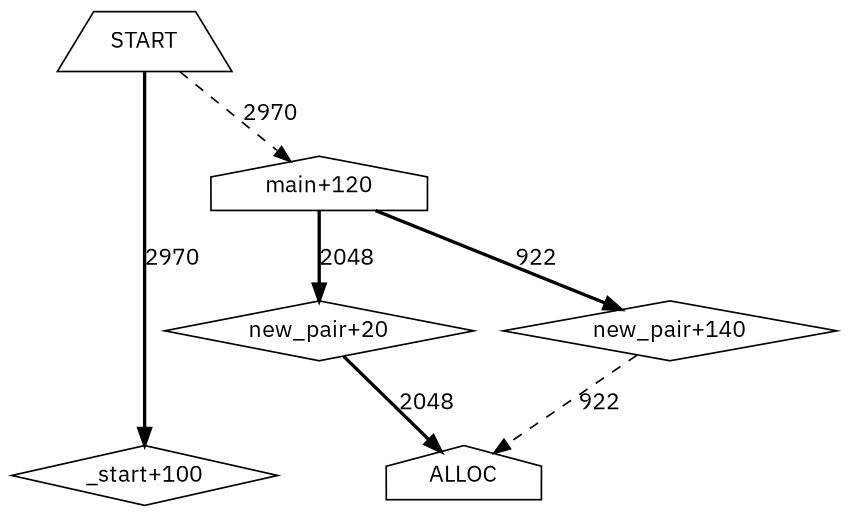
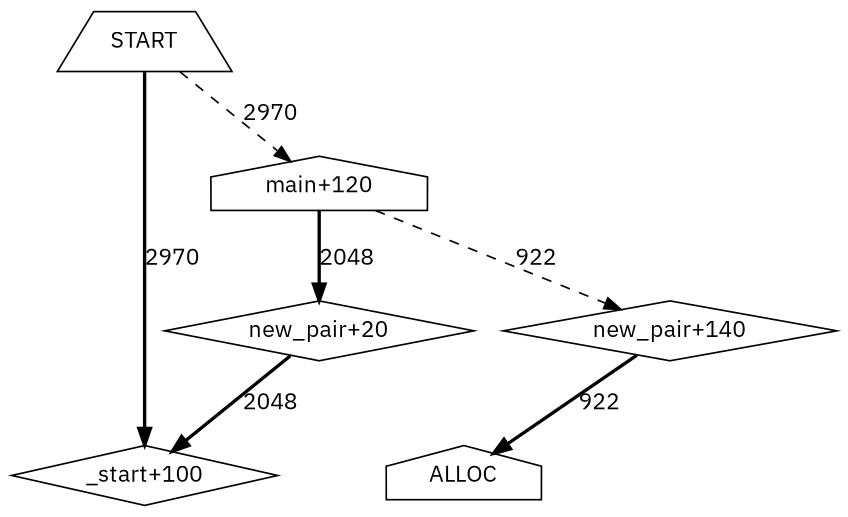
(491, 257) -> (491, 257)
(386, 398) -> (238, 398)
(572, 400) -> (572, 400)
